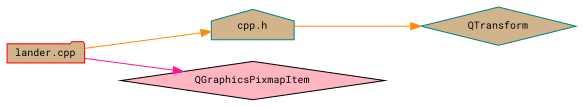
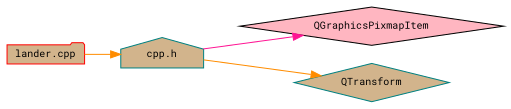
(129, 64) -> (248, 43)
